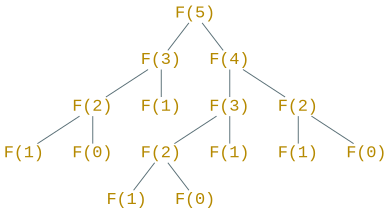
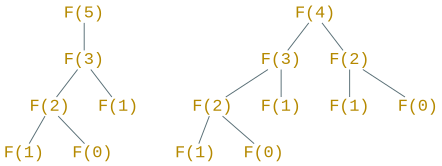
(213, 37) -> none
